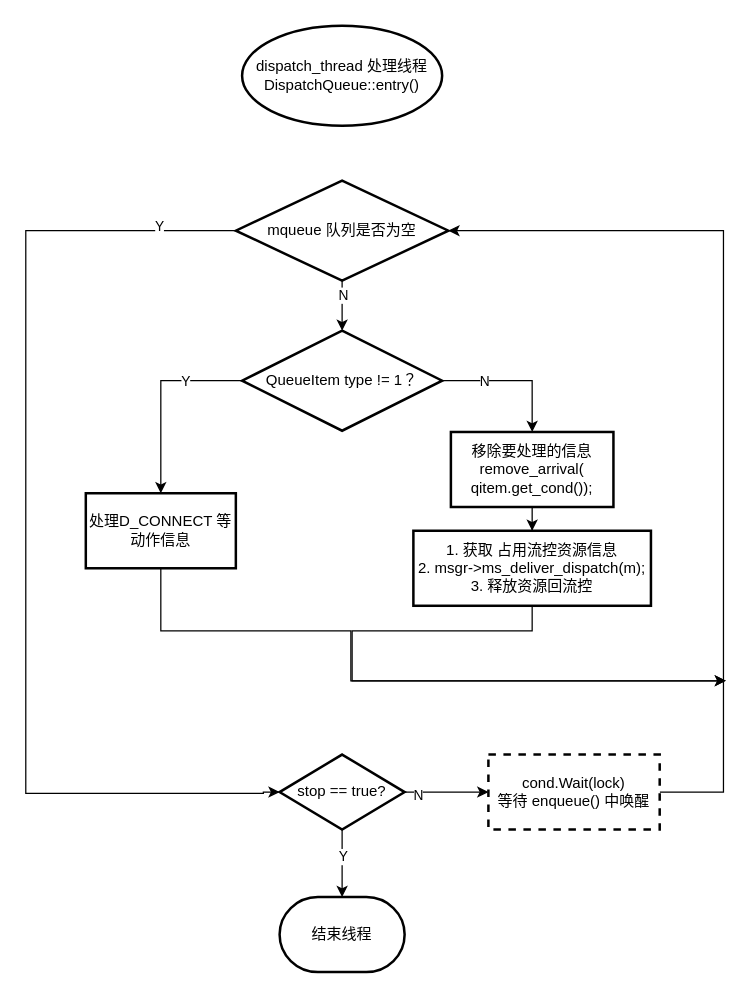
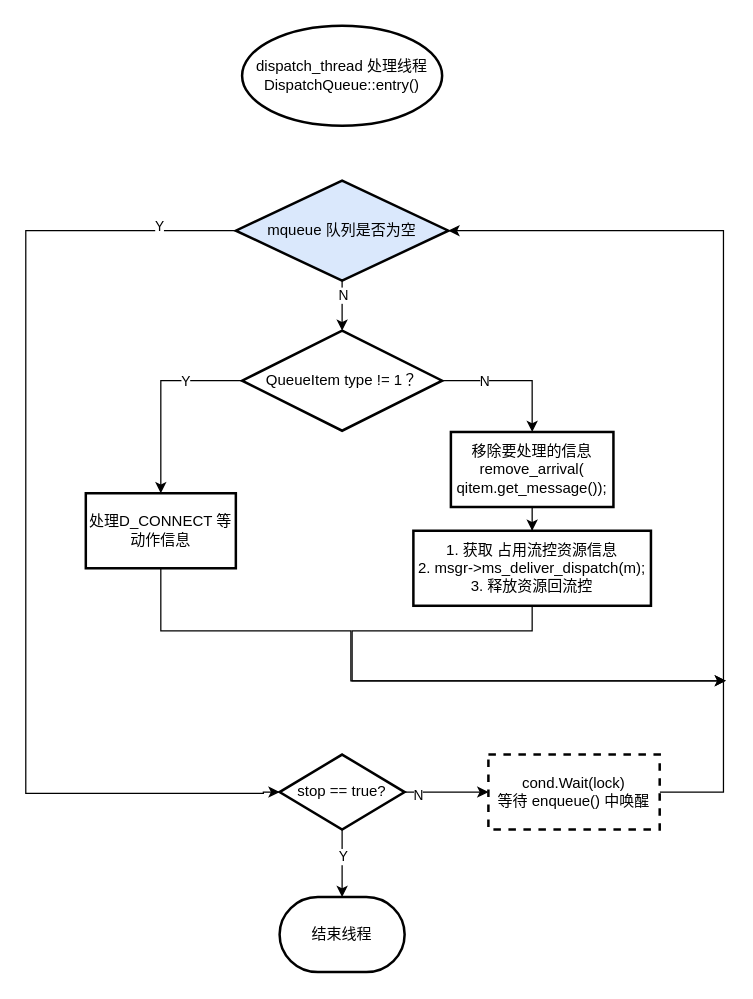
(342, 231) -> (342, 231)
(532, 469) -> (532, 469)
